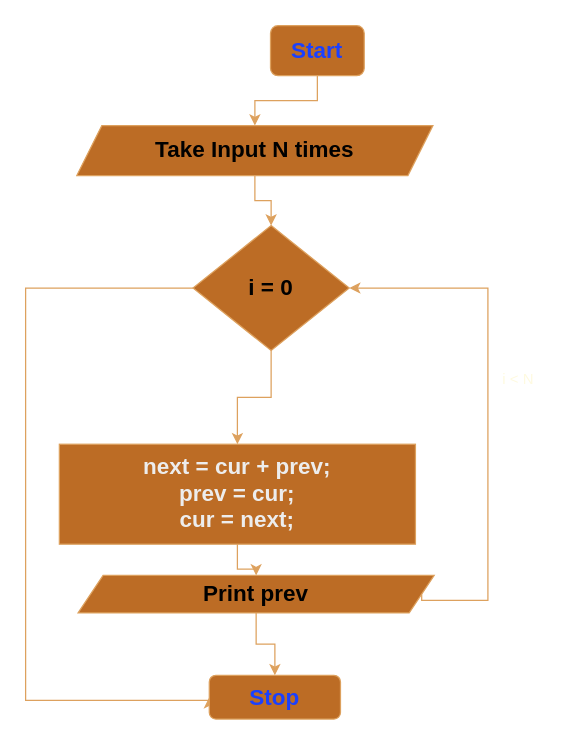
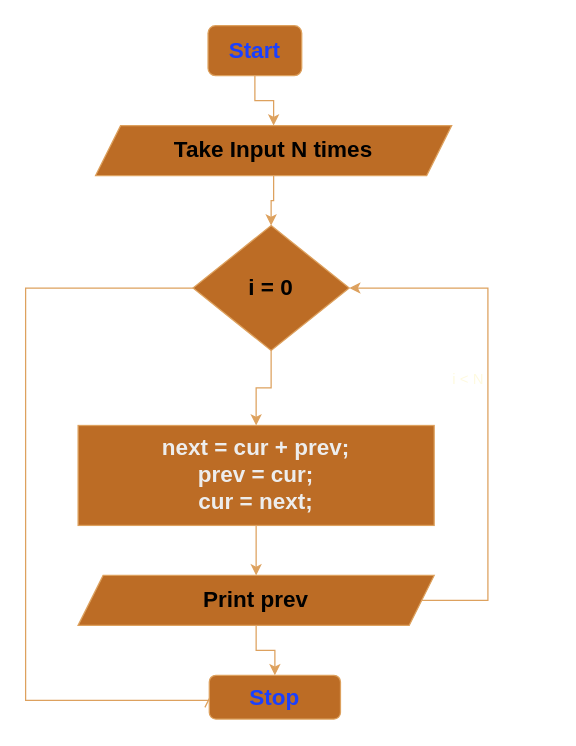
(318, 51) -> (255, 51)
(255, 151) -> (274, 151)
(518, 379) -> (468, 379)
(238, 494) -> (256, 476)
(256, 594) -> (256, 601)
(209, 701) -> (207, 701)
